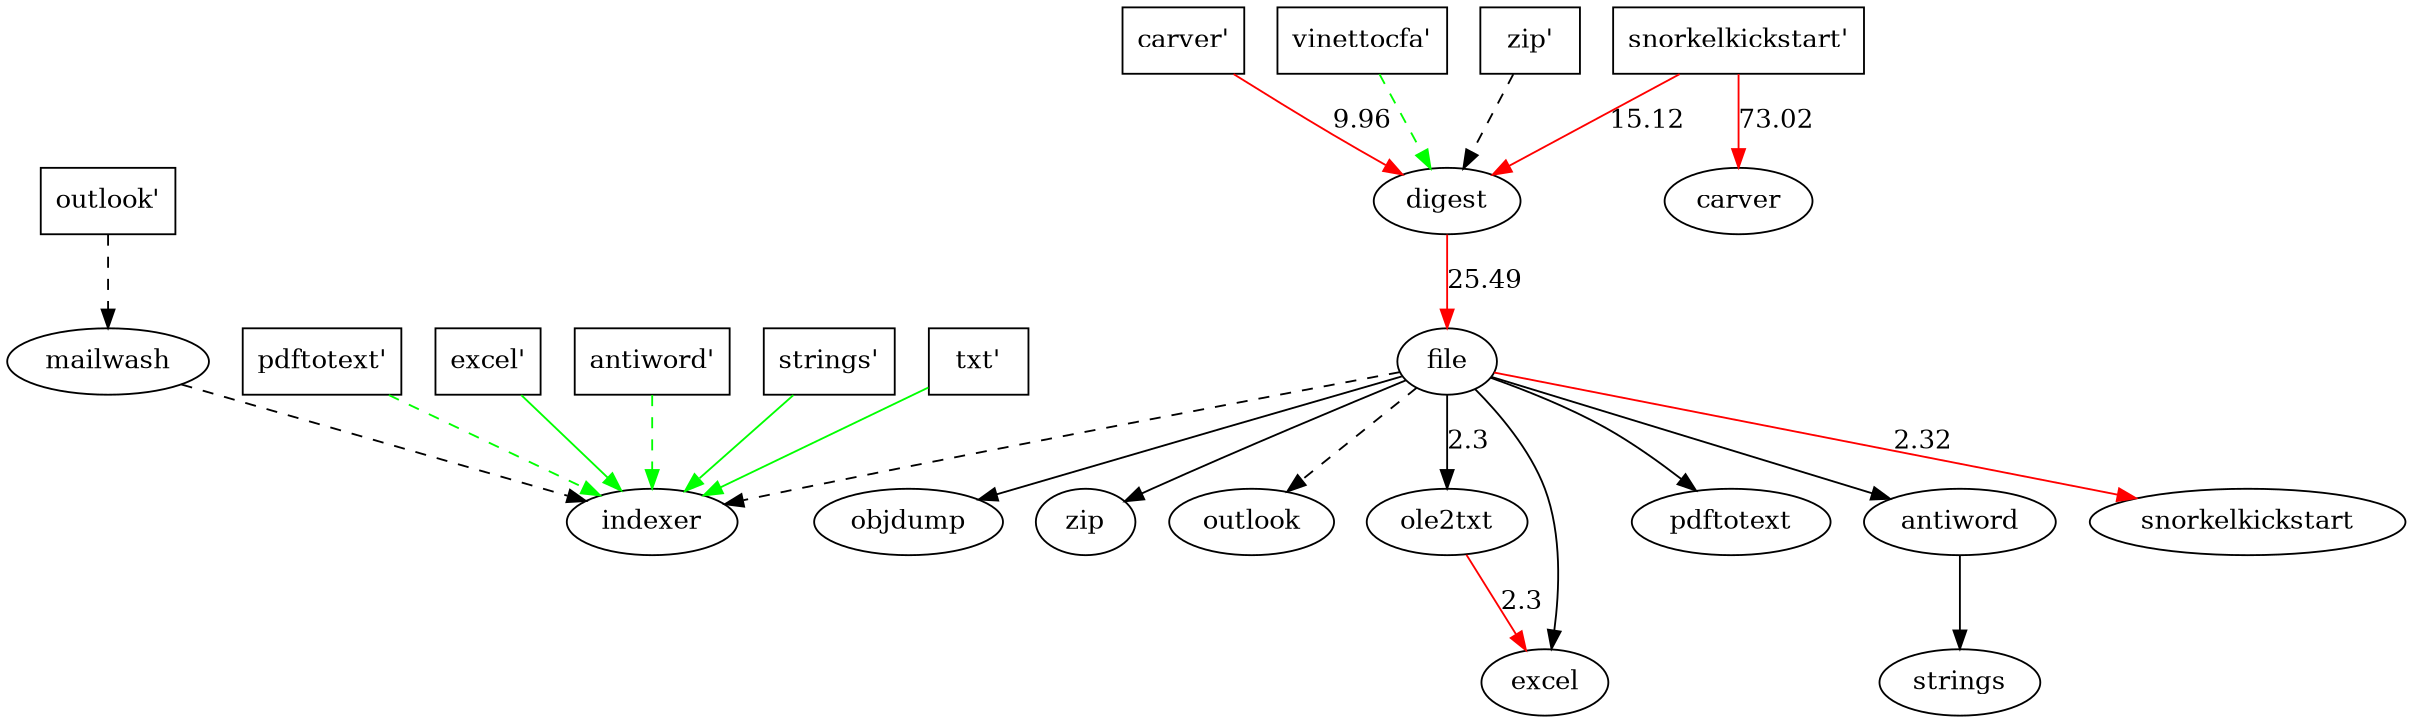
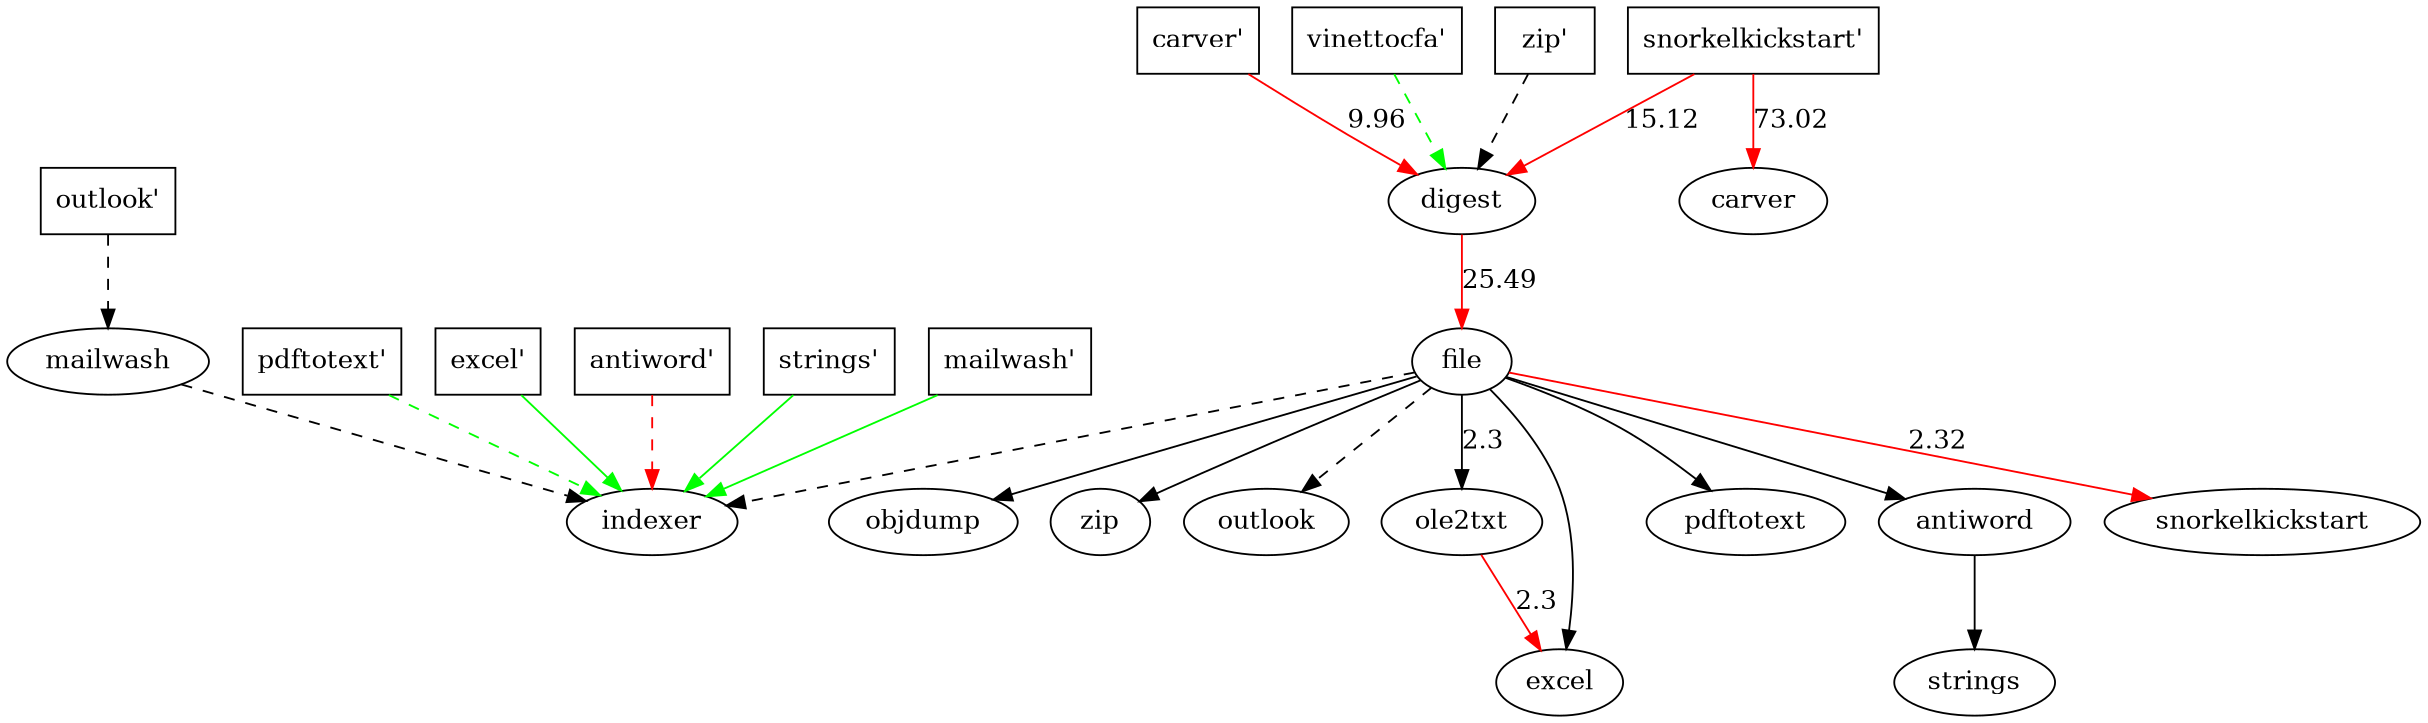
(979, 362) -> (1010, 362)
(652, 432) -> (652, 432)
